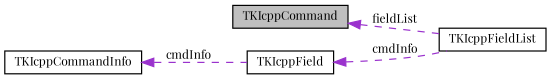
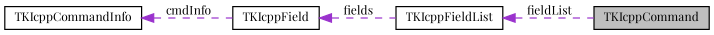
(400, 29) -> (554, 18)
(394, 50) -> (358, 11)
